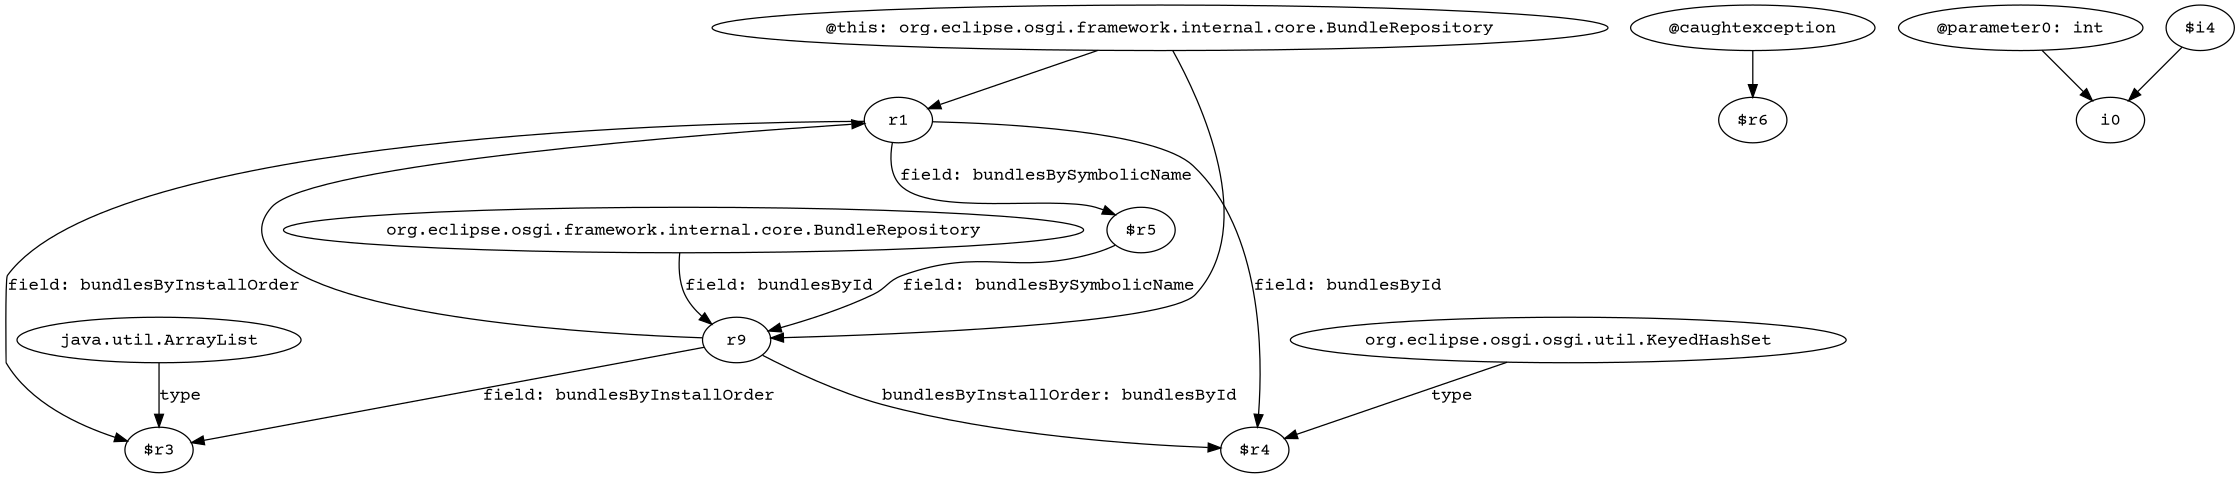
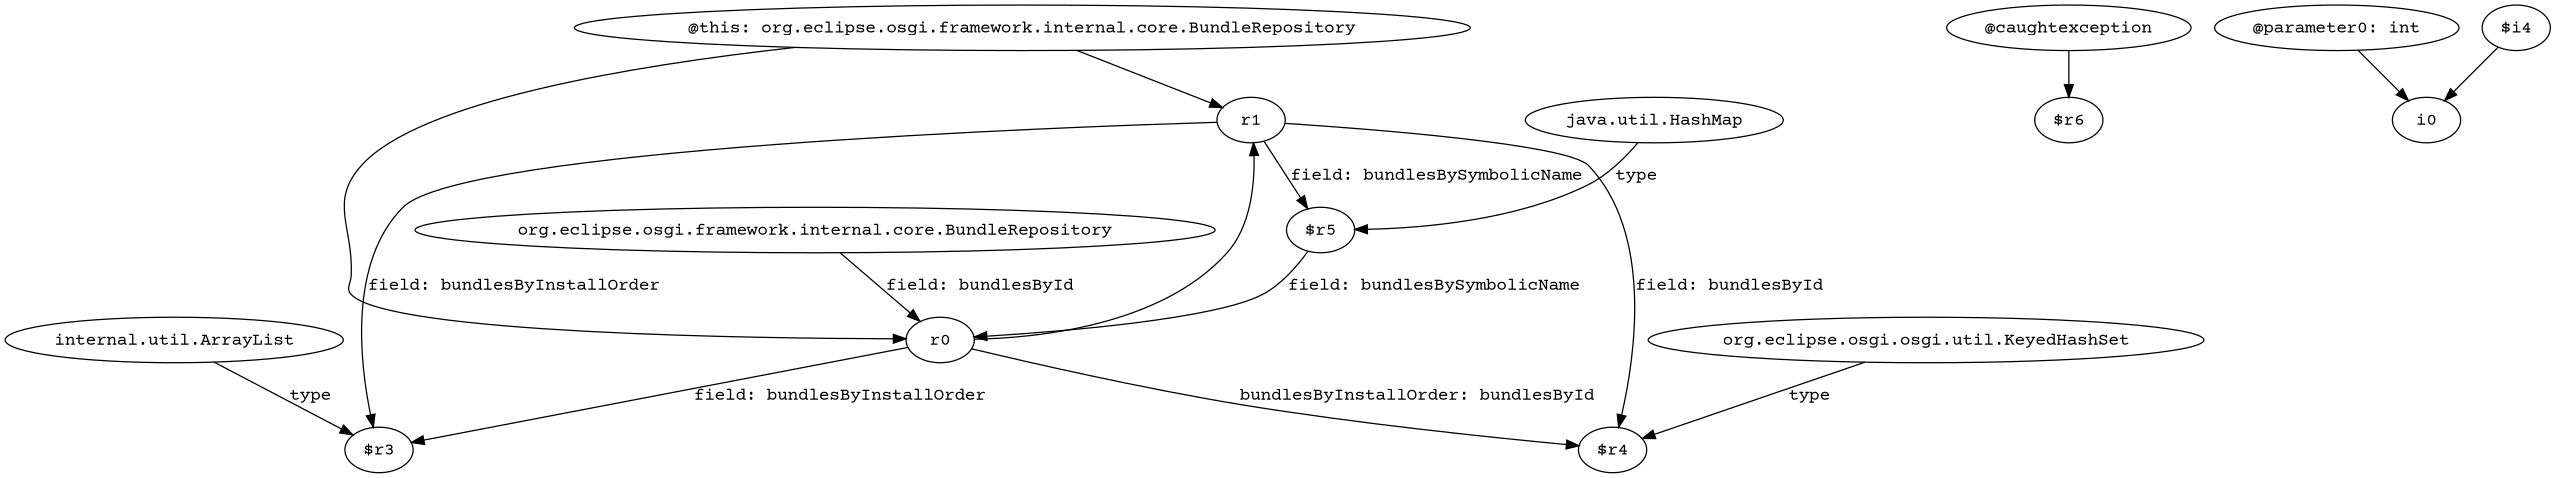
none -> (1654, 120)
(159, 340) -> (174, 340)
(737, 340) -> (940, 340)
